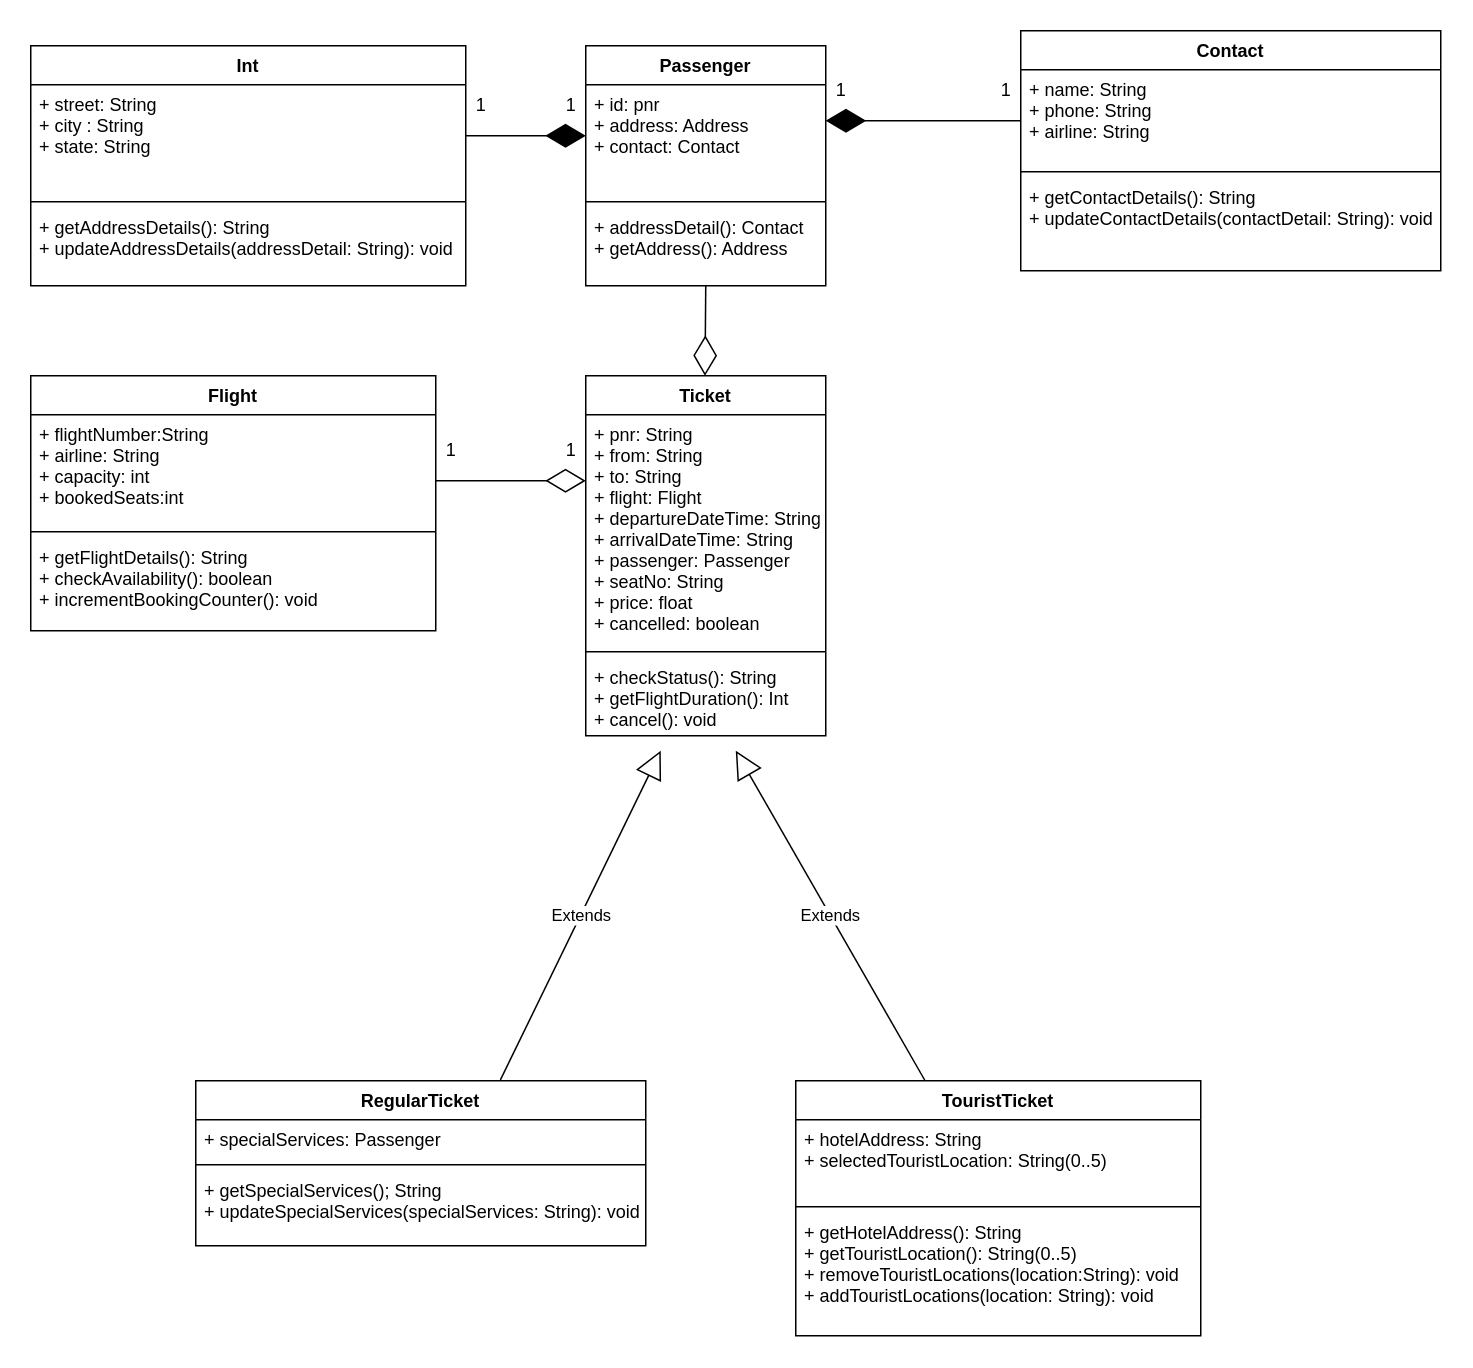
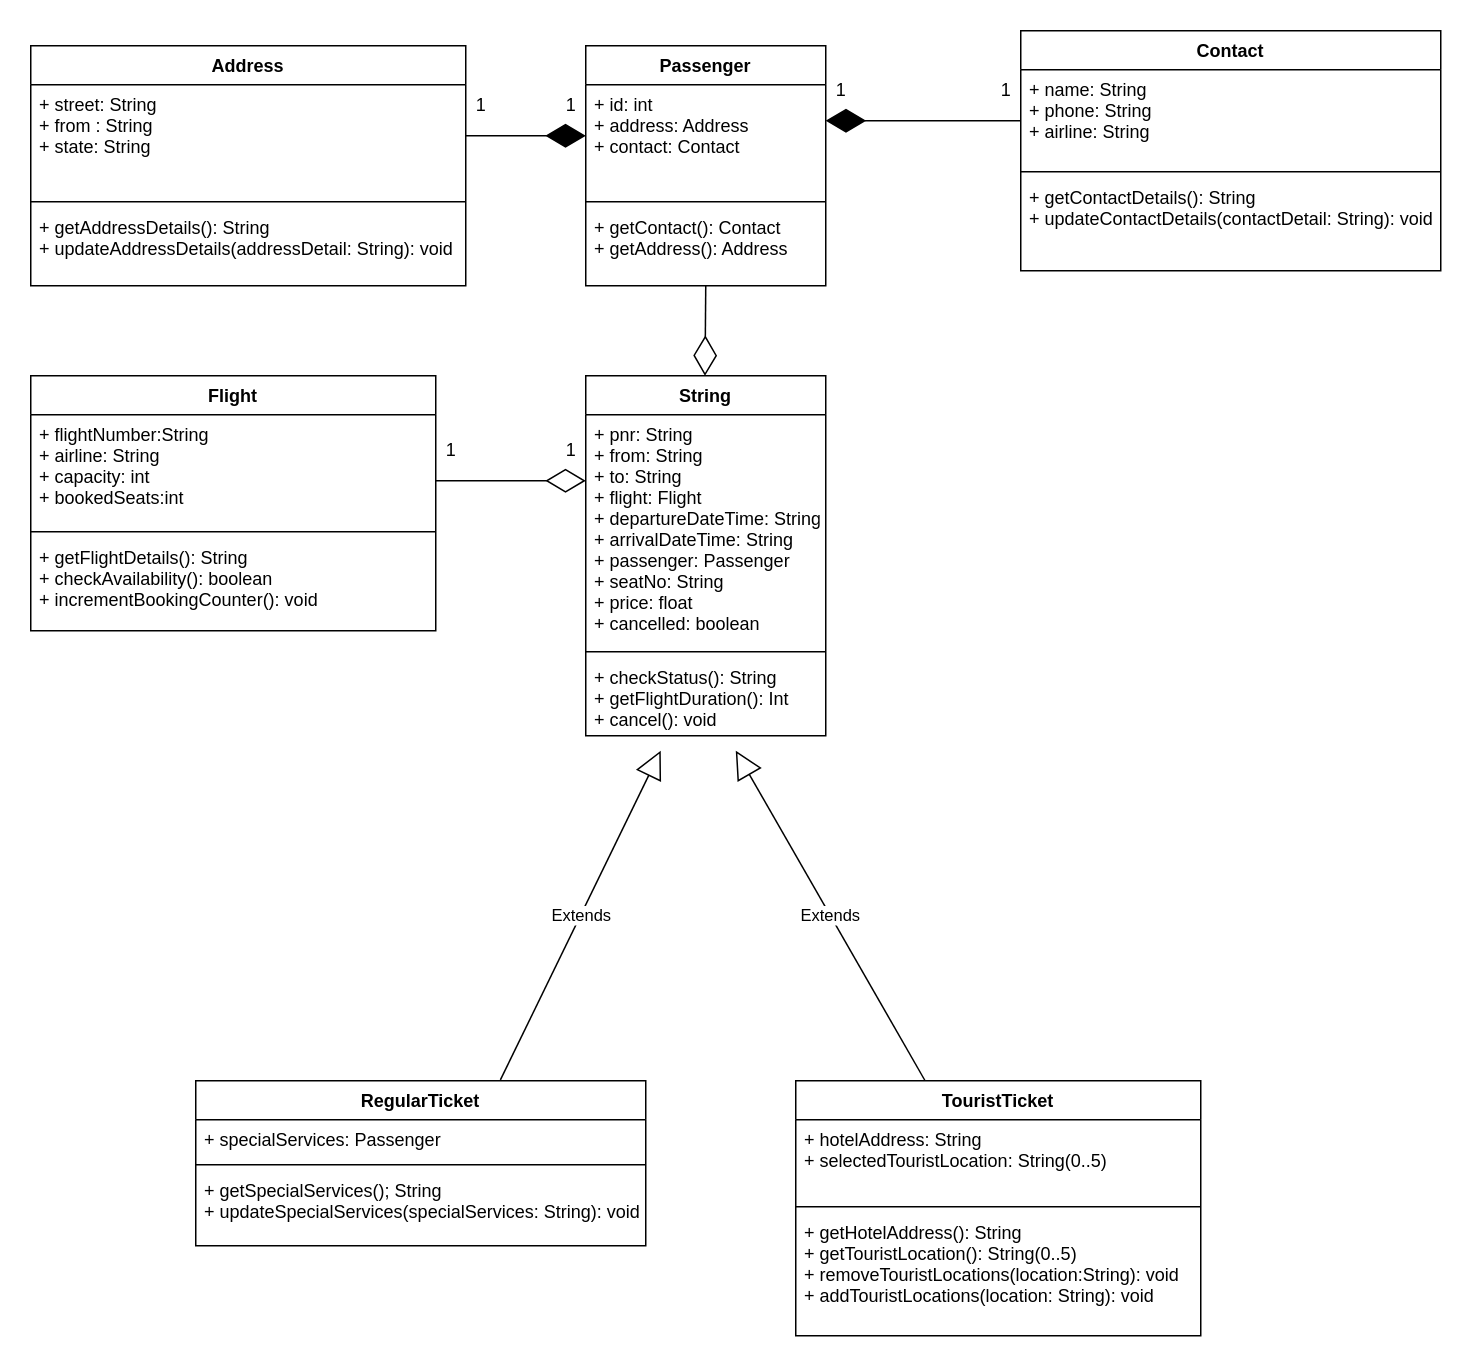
(248, 66) -> (248, 66)
(110, 105) -> (110, 105)
(630, 105) -> (628, 105)
(713, 228) -> (703, 228)
(705, 396) -> (705, 396)
